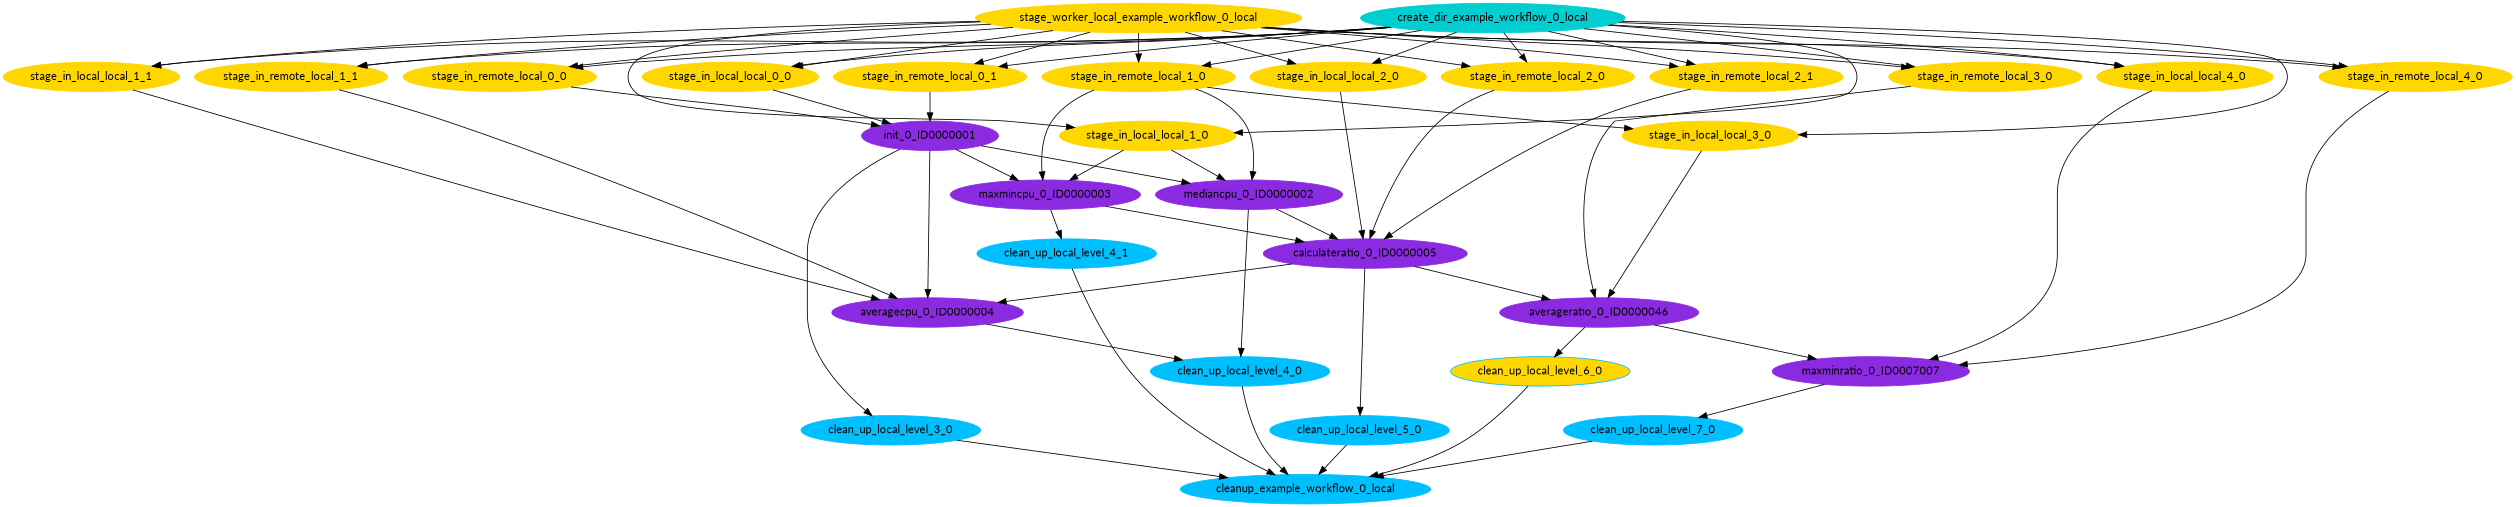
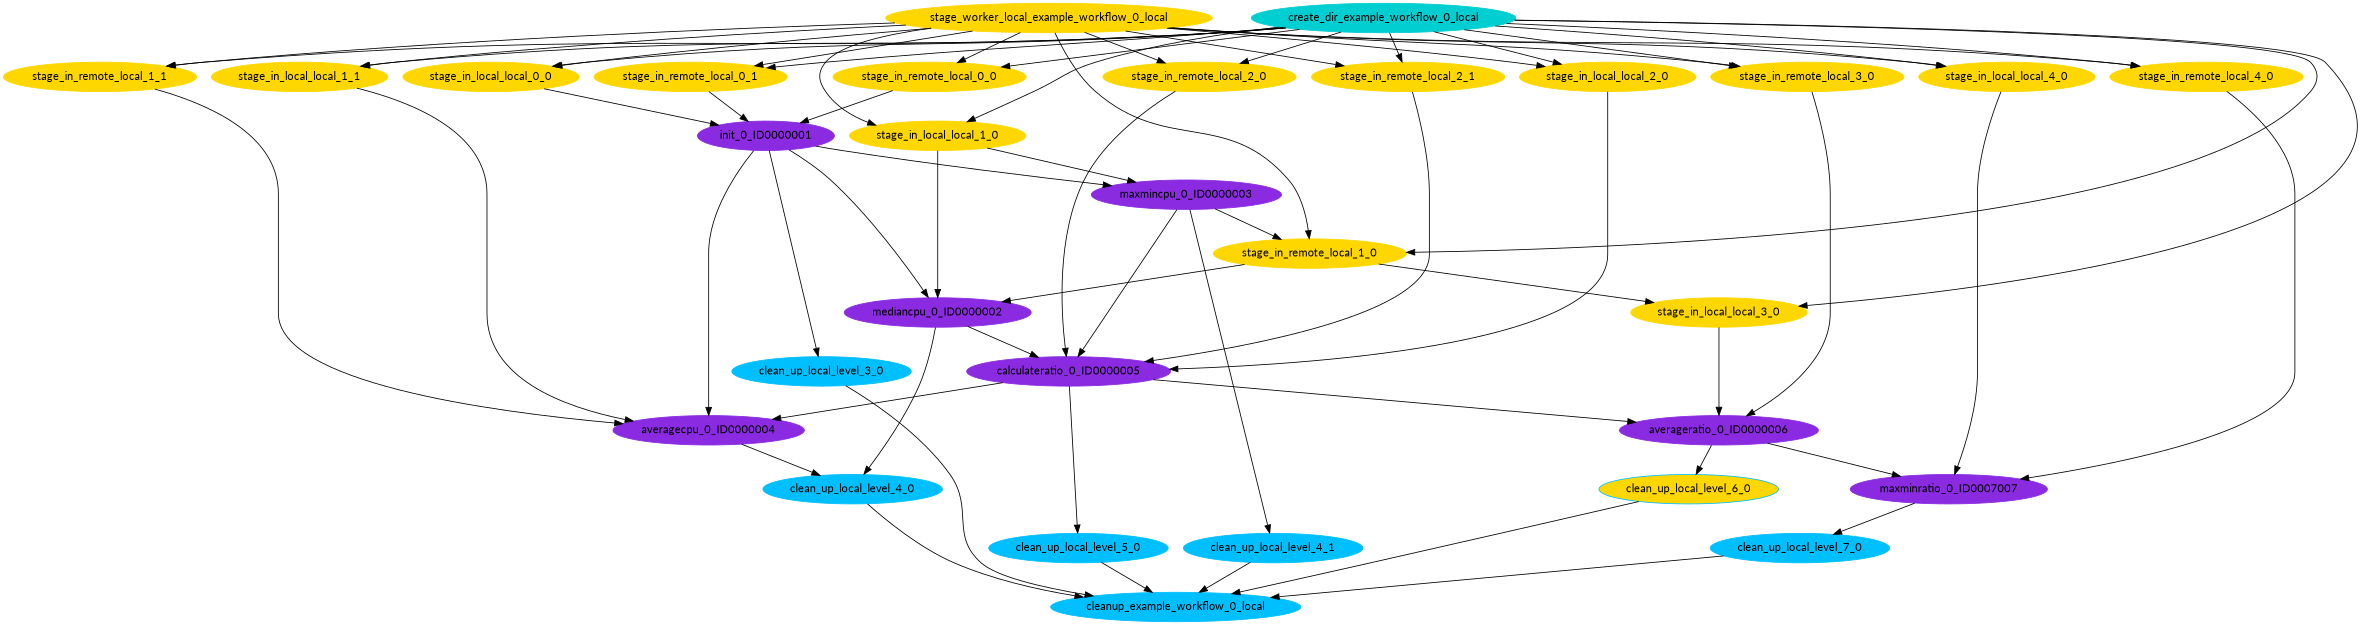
(1054, 119) -> (1244, 222)
(1599, 312) -> (1719, 430)
